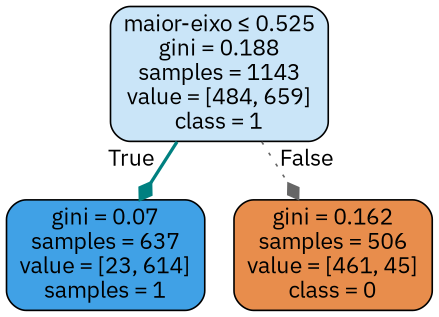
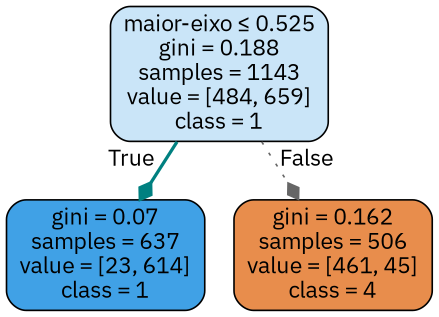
(106, 291) -> (106, 291)
(333, 291) -> (333, 291)
